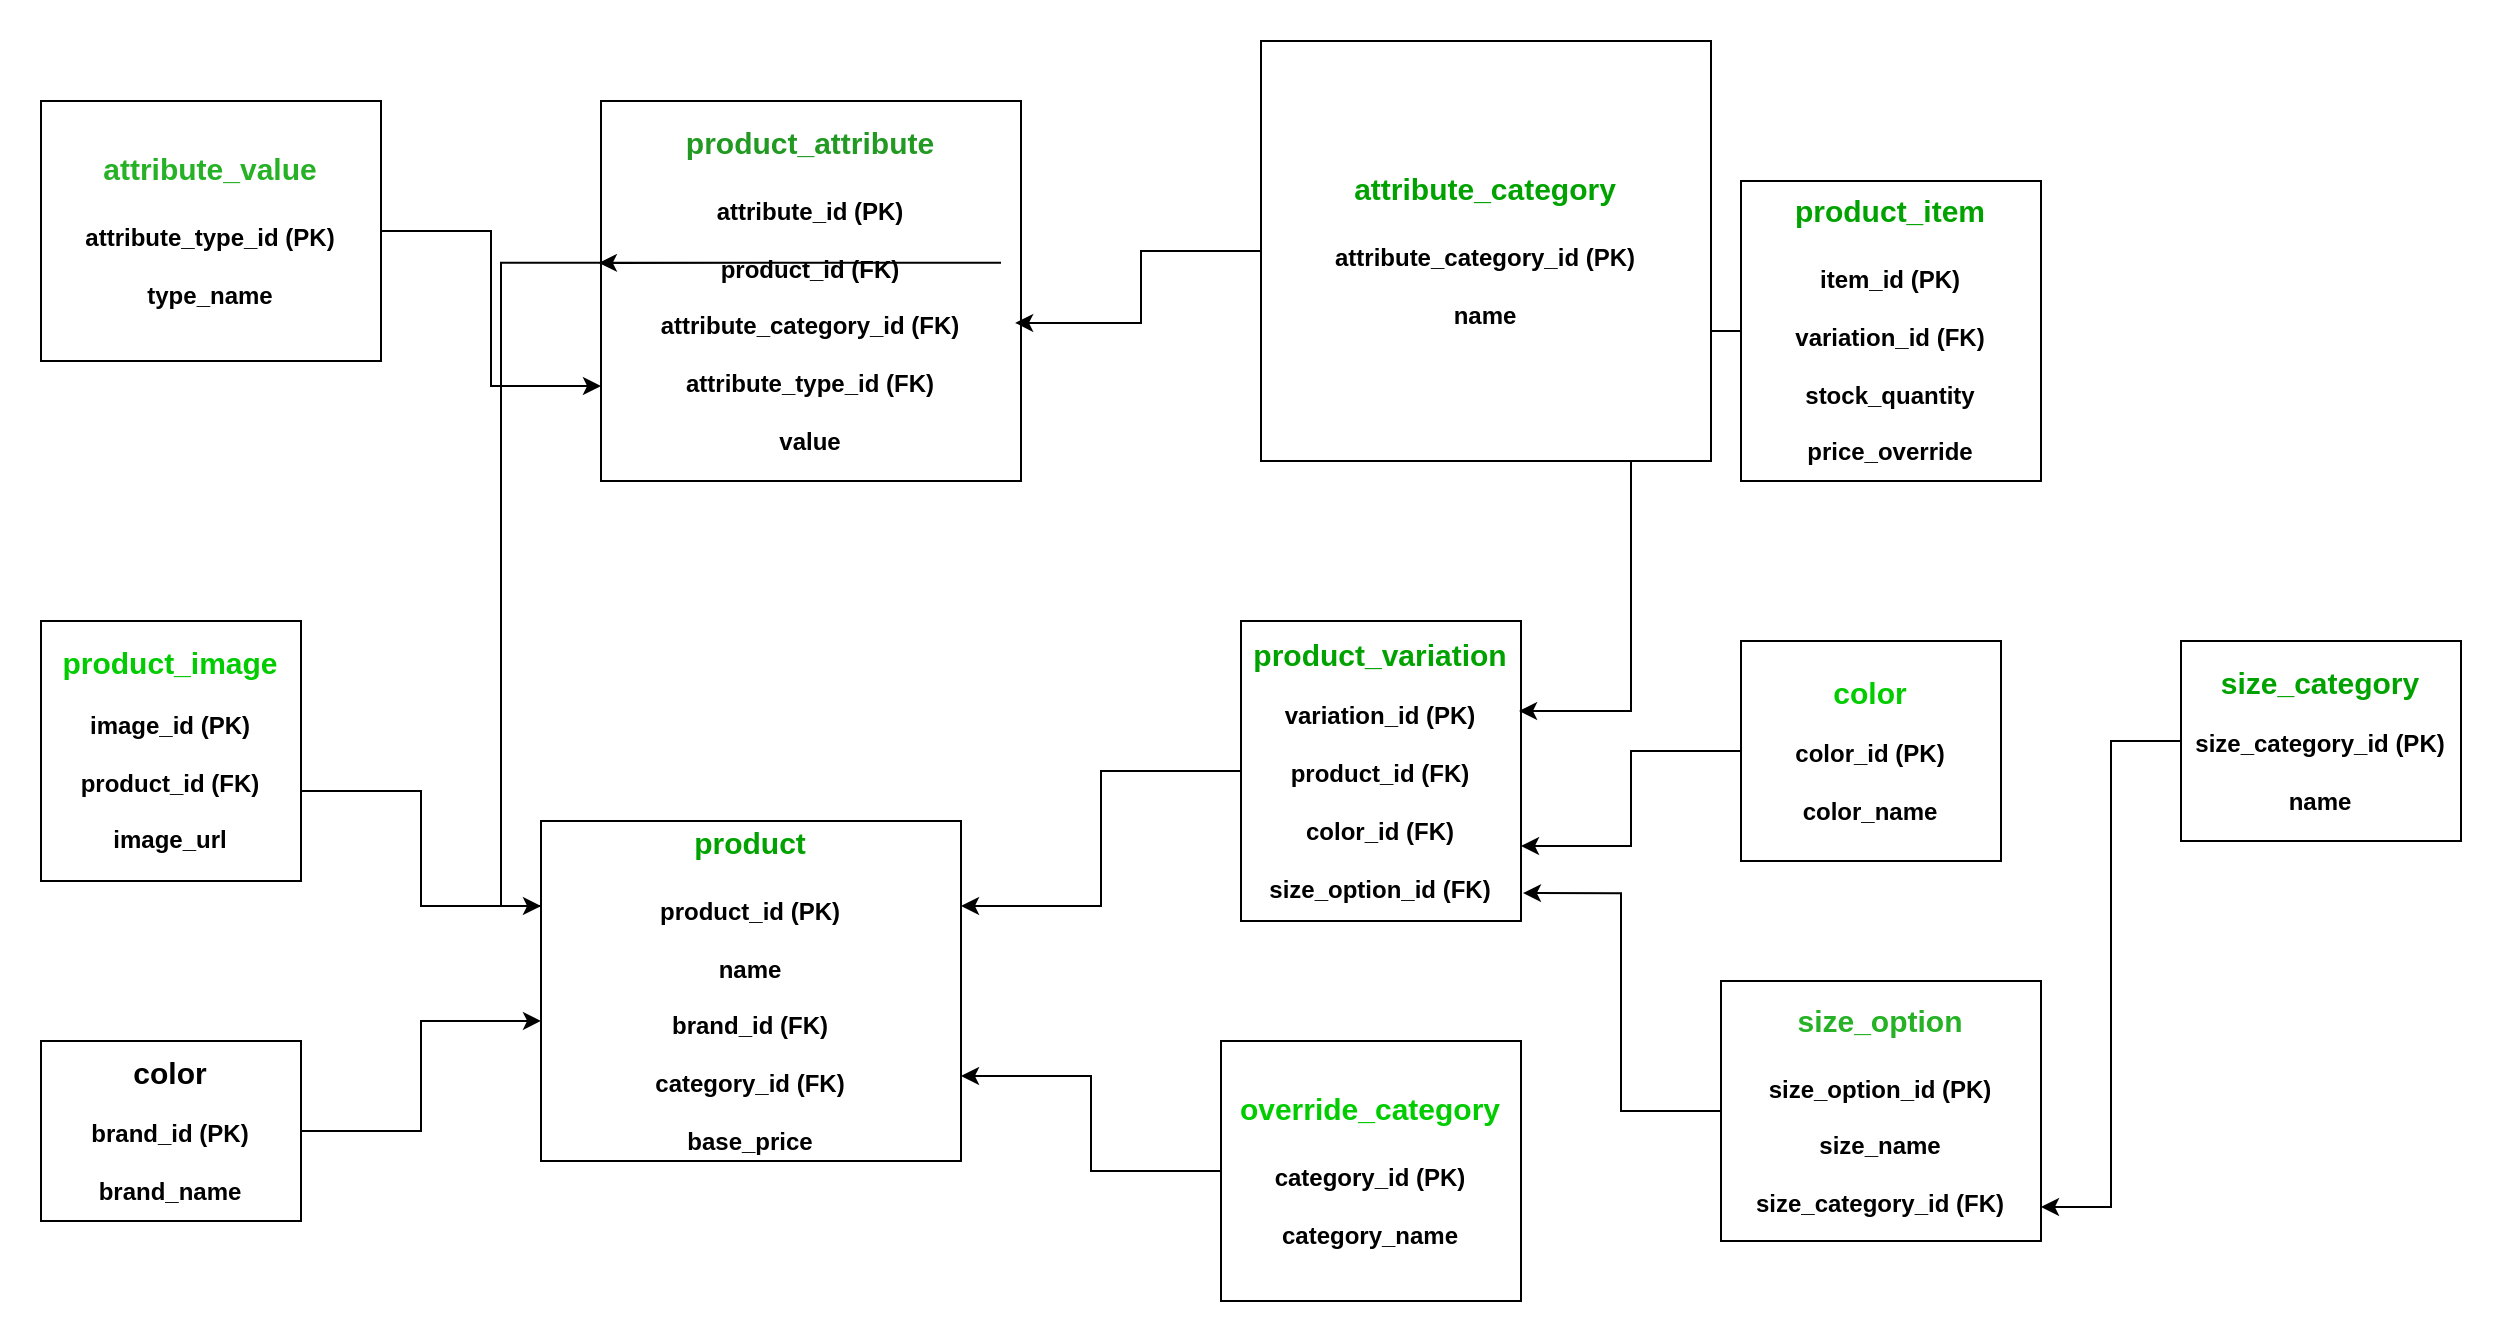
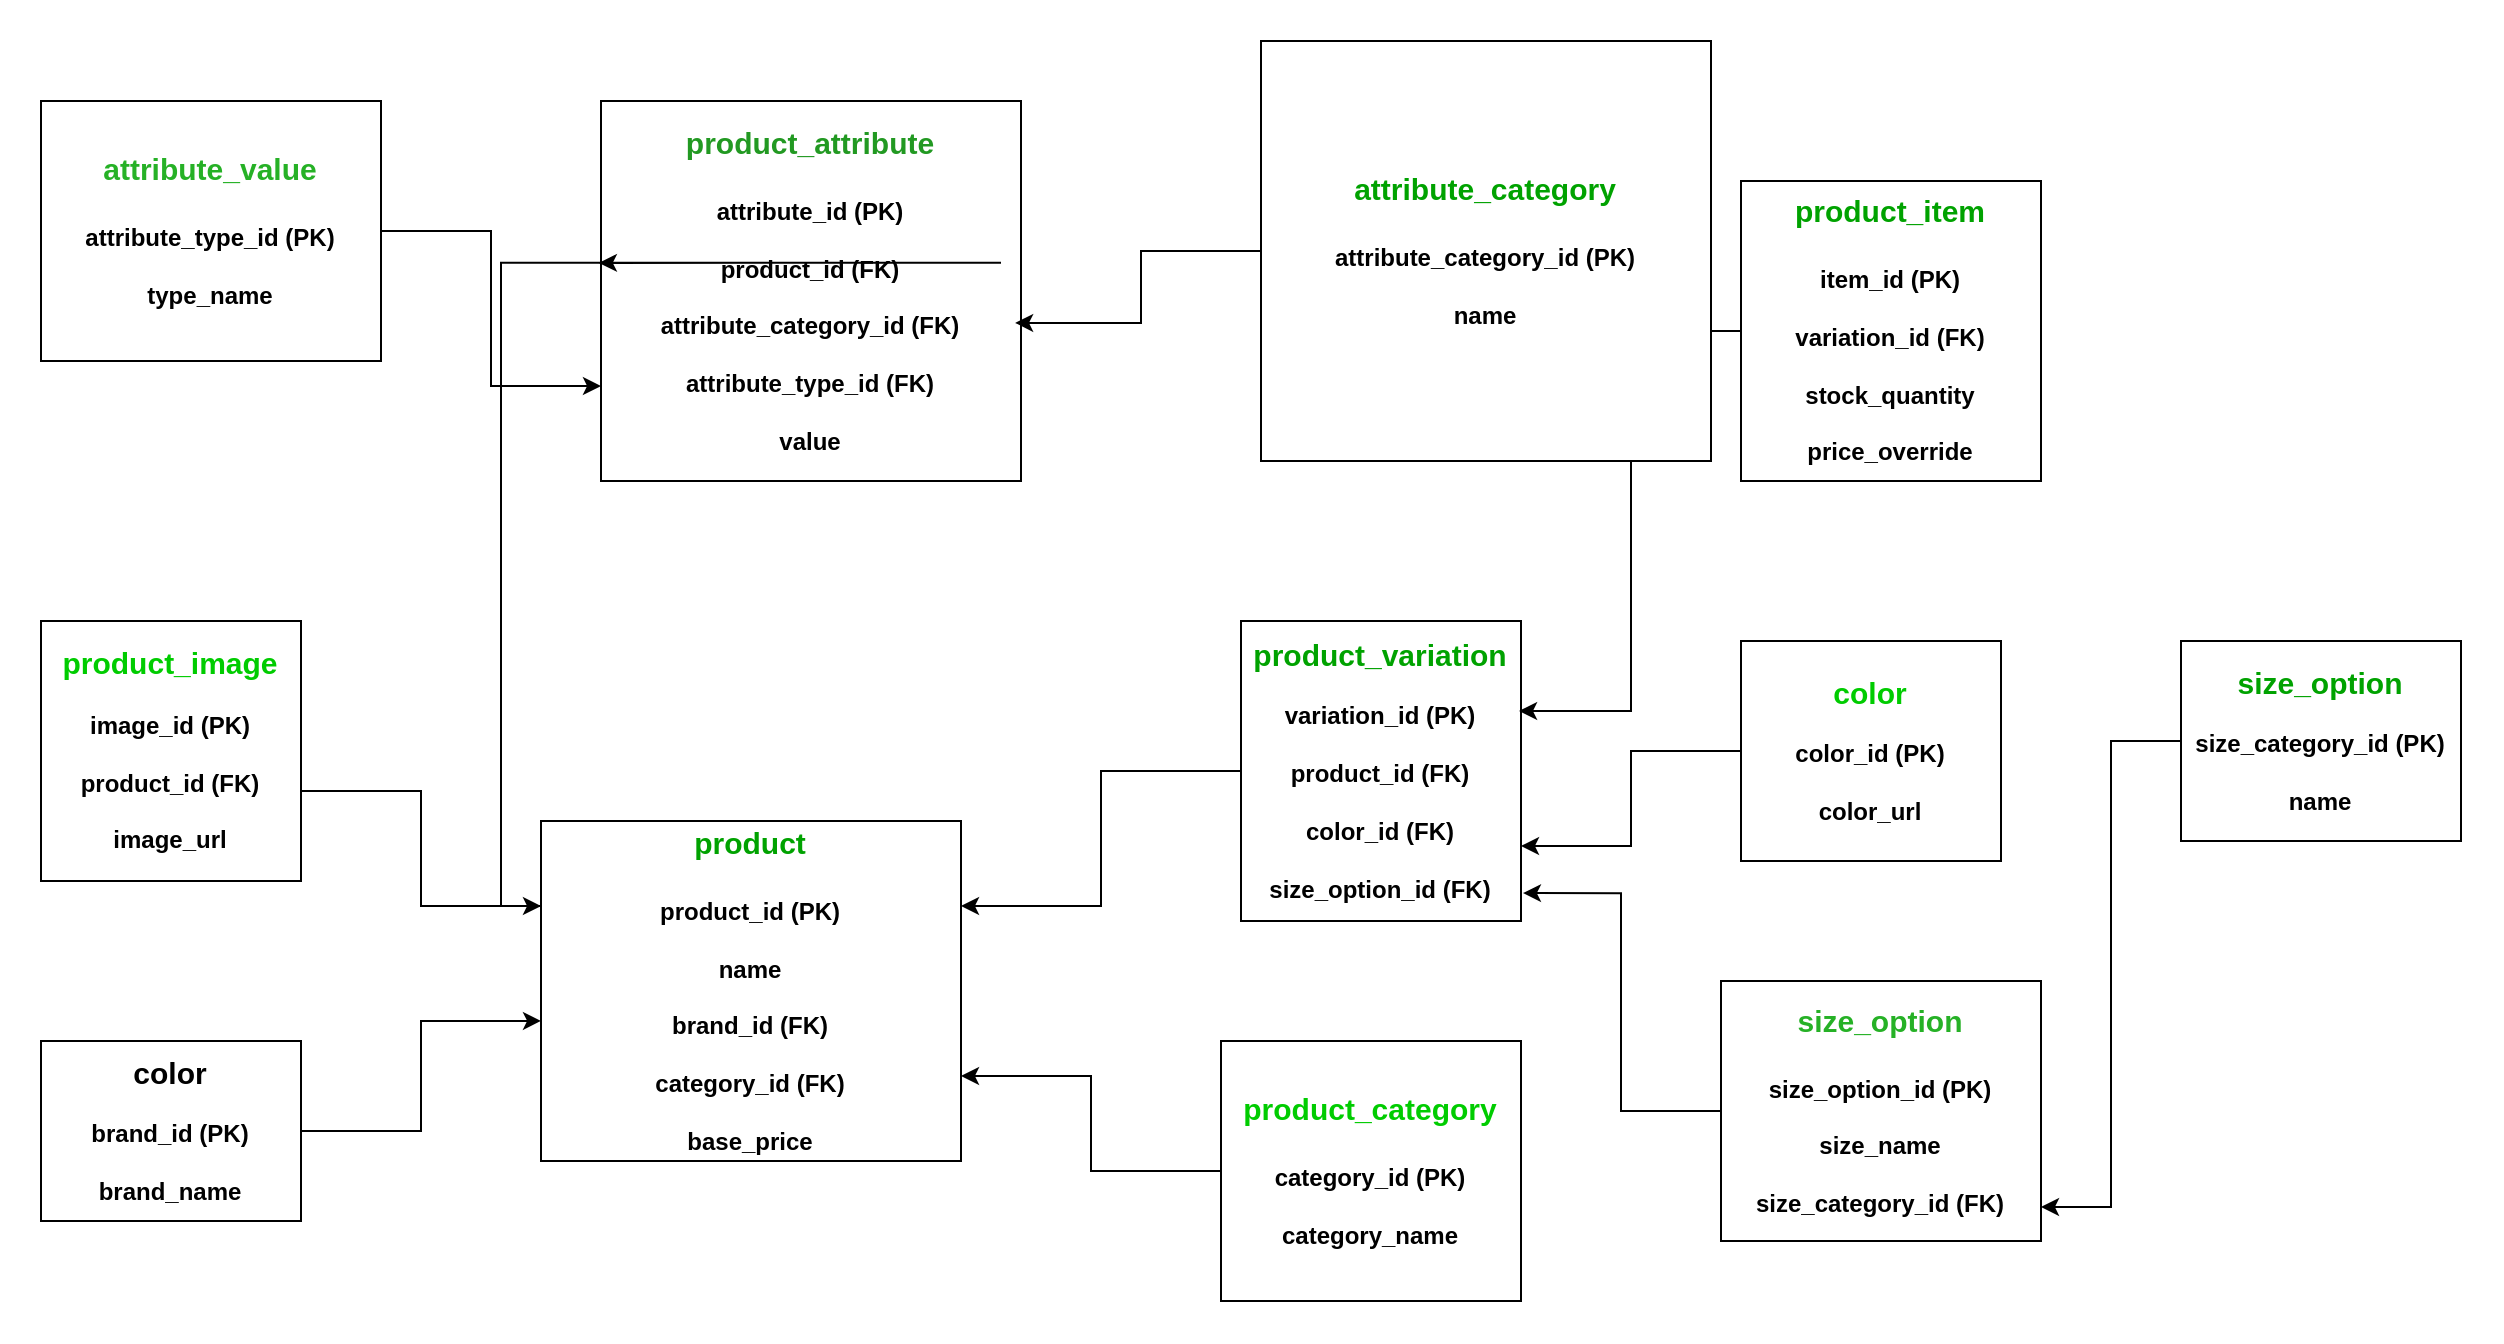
(2321, 741) -> (2321, 741)
(1871, 751) -> (1871, 751)
(1371, 1171) -> (1371, 1171)
